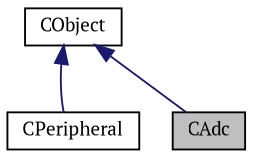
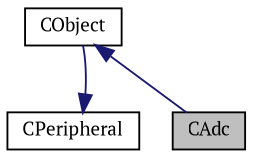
(61, 88) -> (86, 70)
